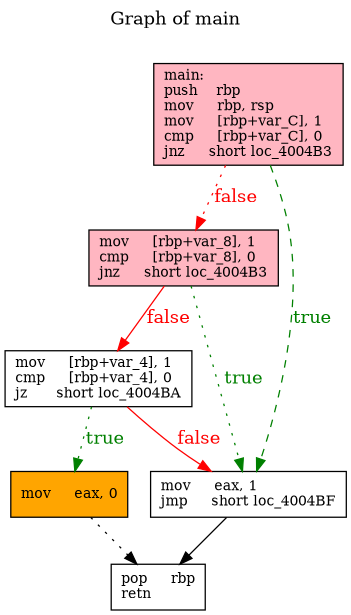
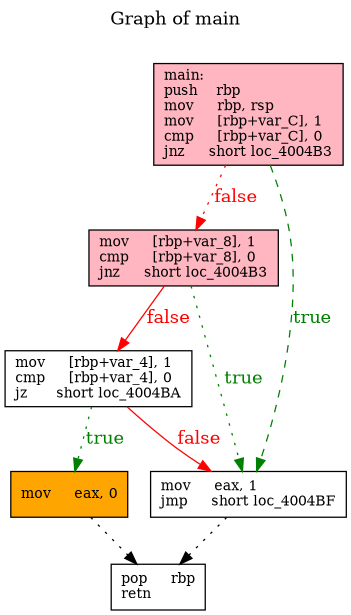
(208, 536) -> (208, 536)
